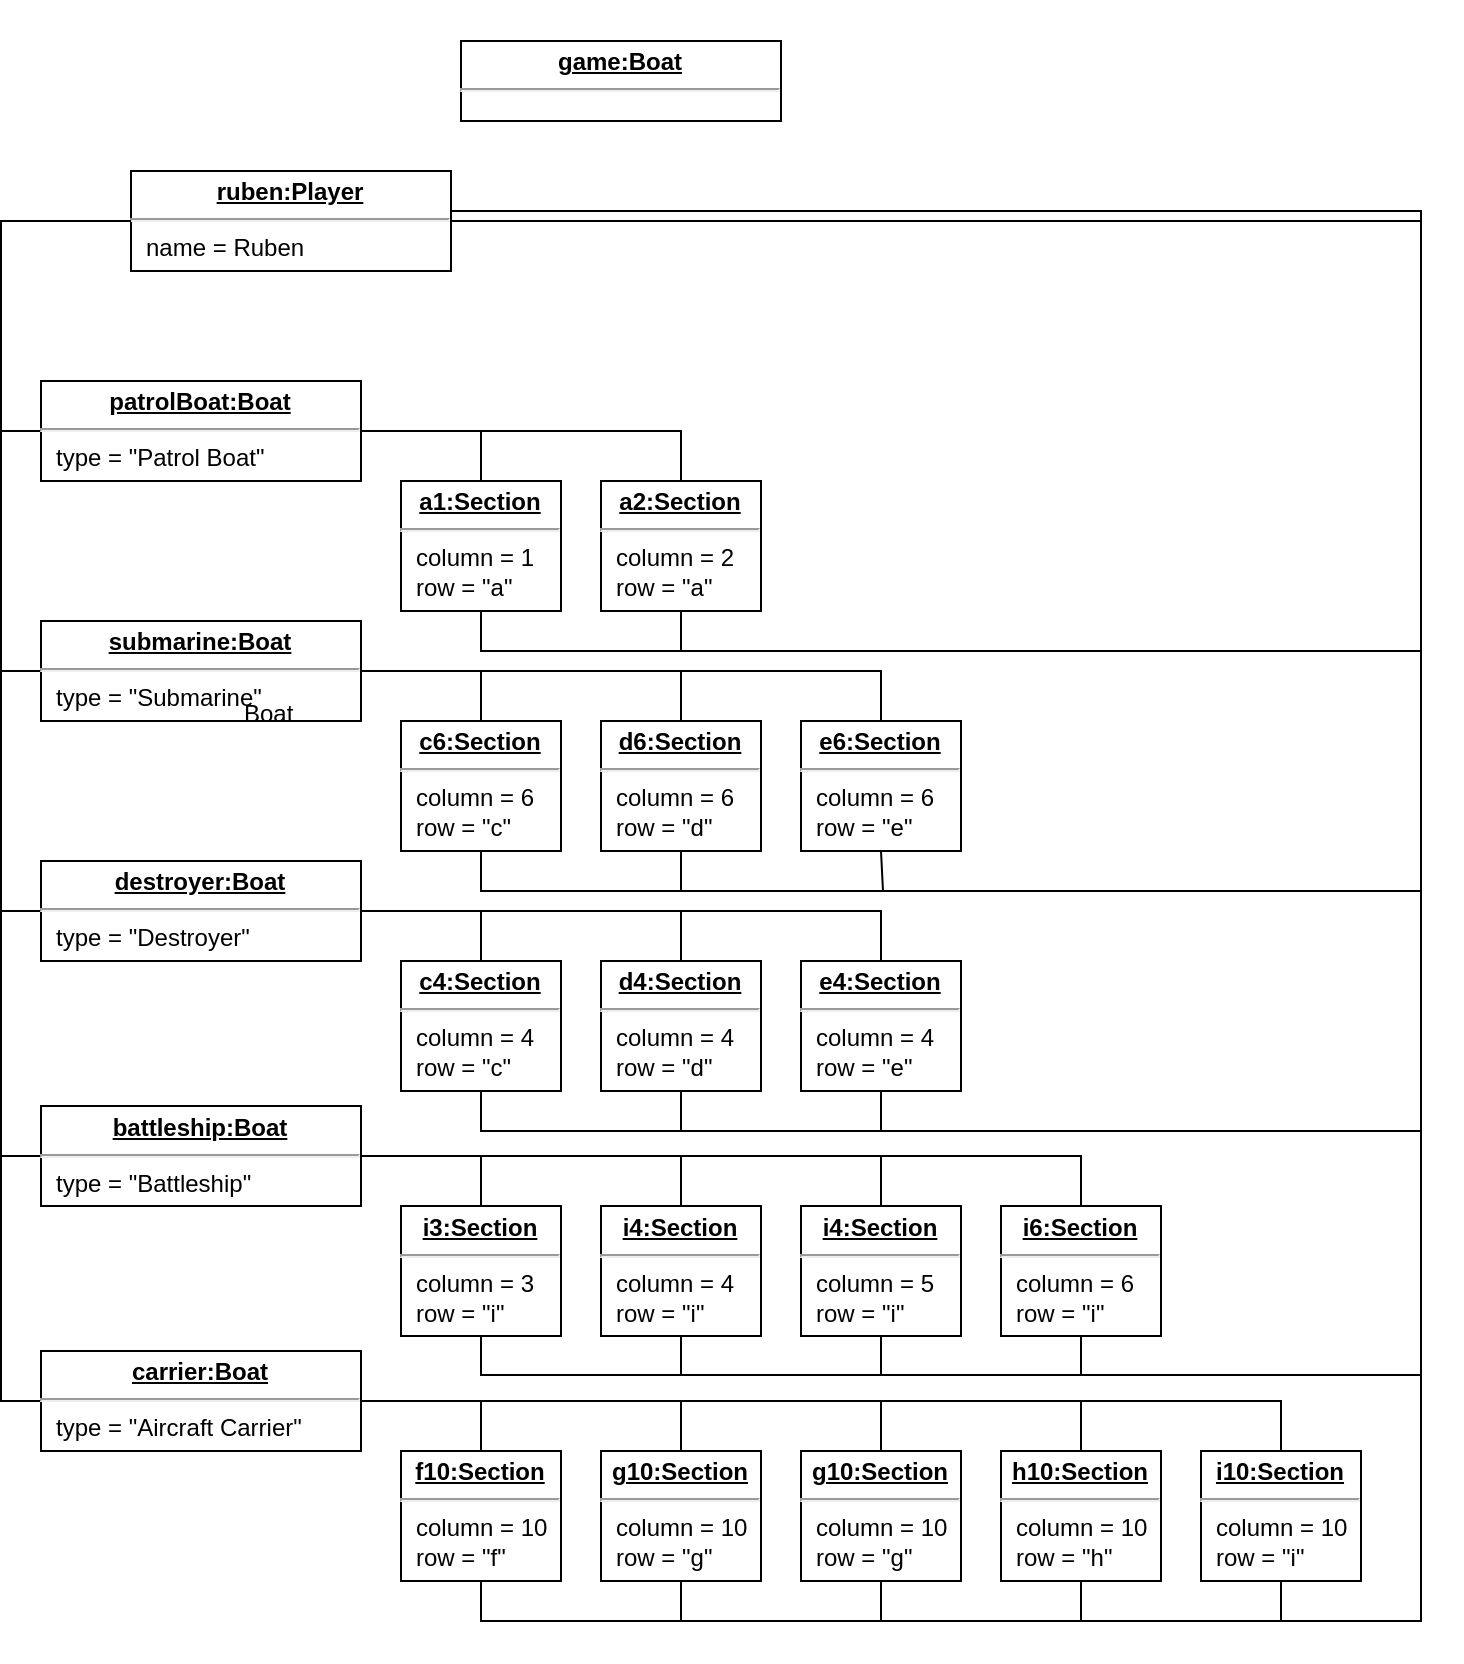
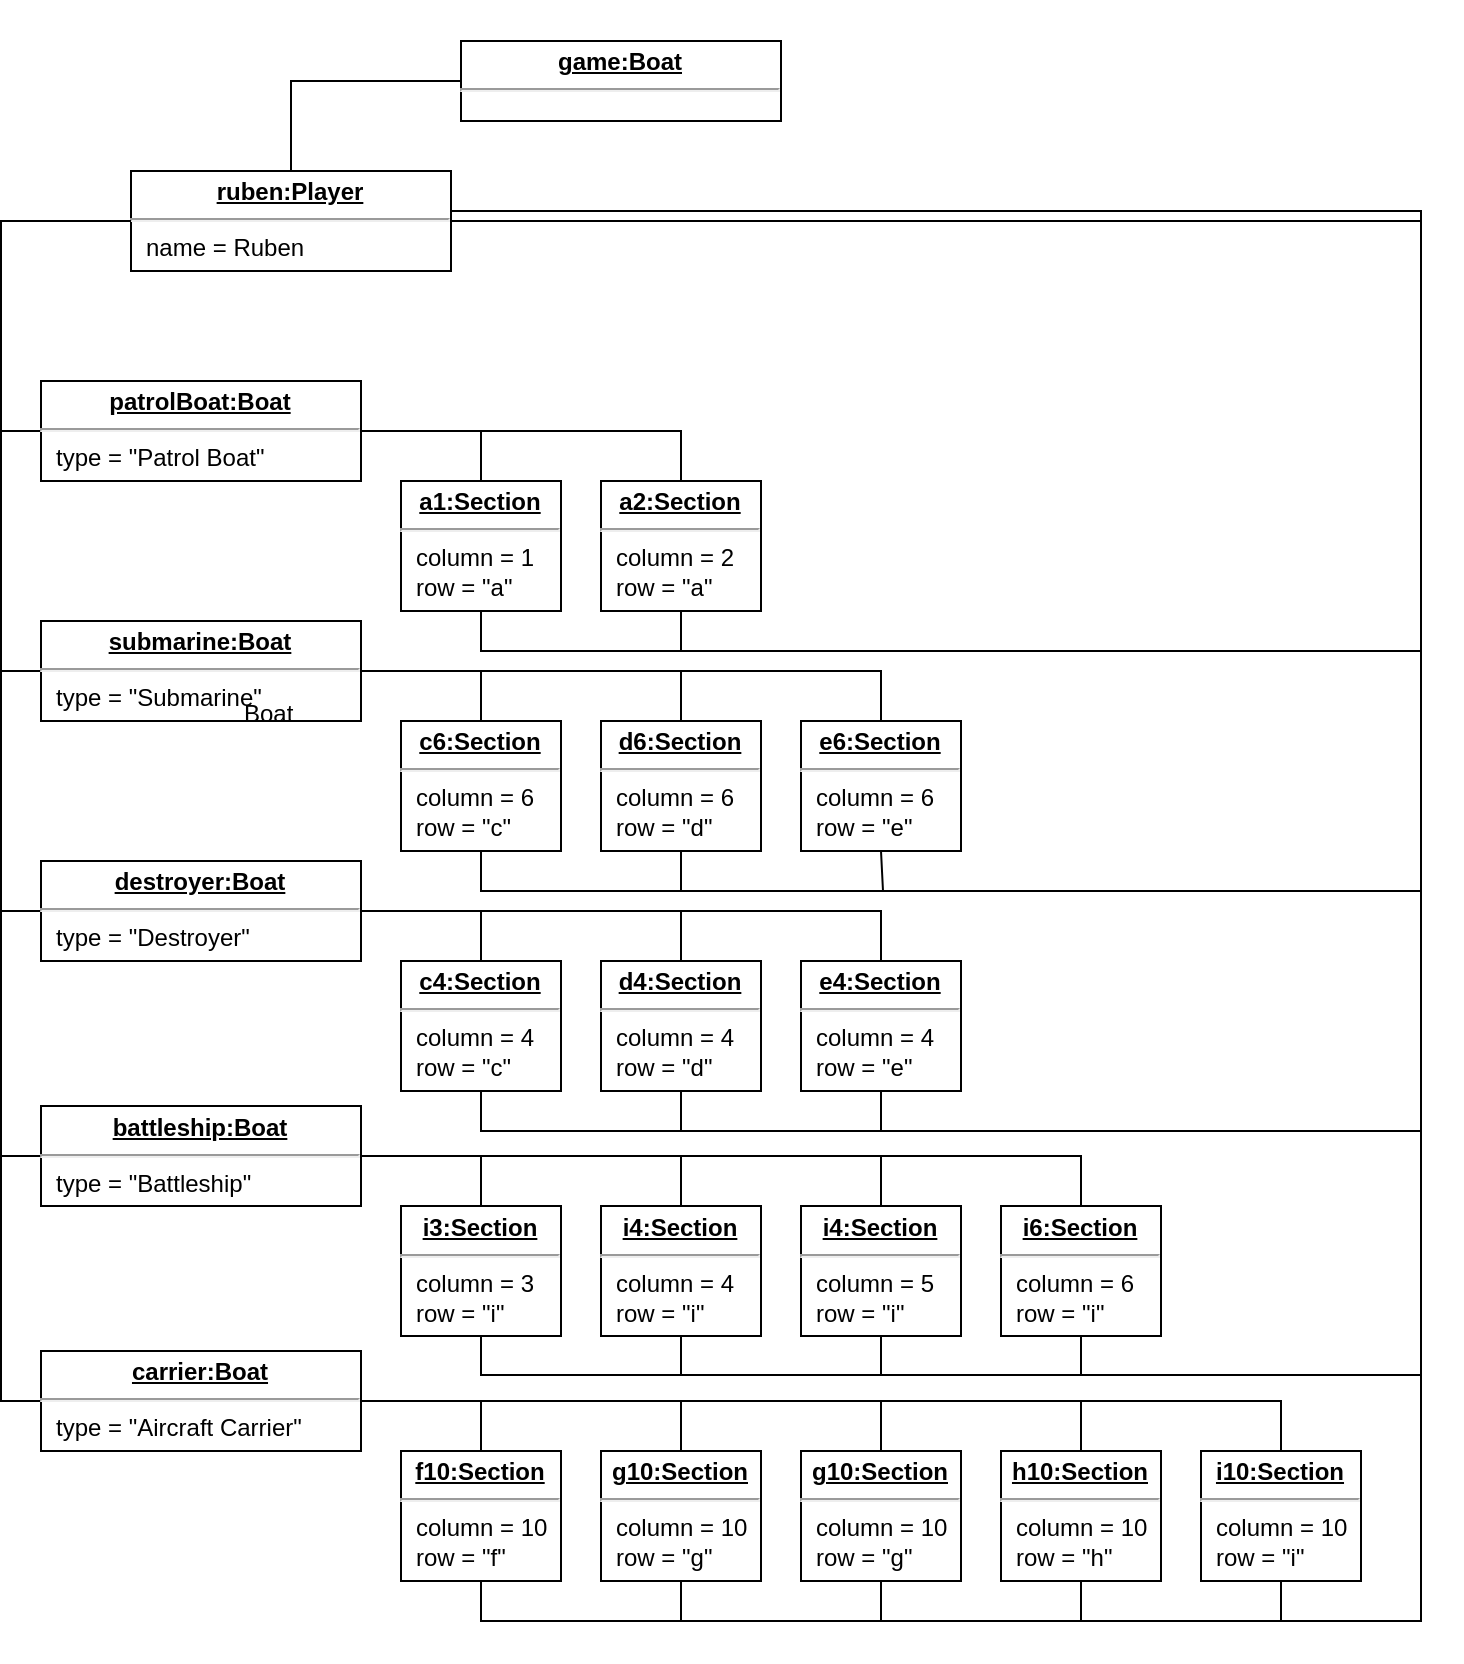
none -> (331, 81)
